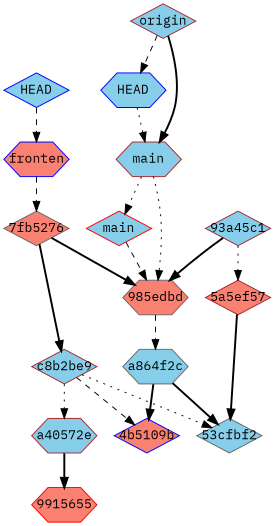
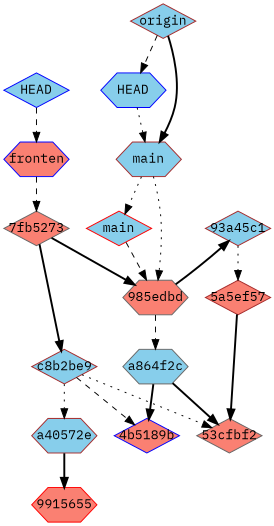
(36, 228) -> (36, 228)
(200, 255) -> (199, 266)
(147, 436) -> (147, 436)
(229, 436) -> (229, 436)
